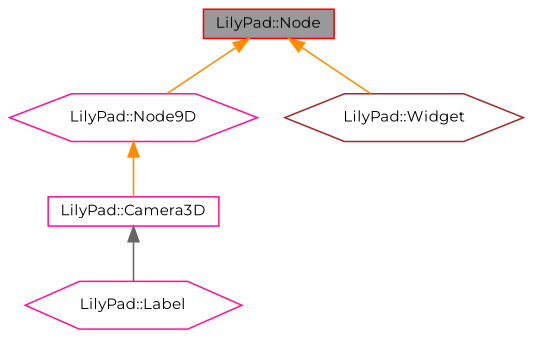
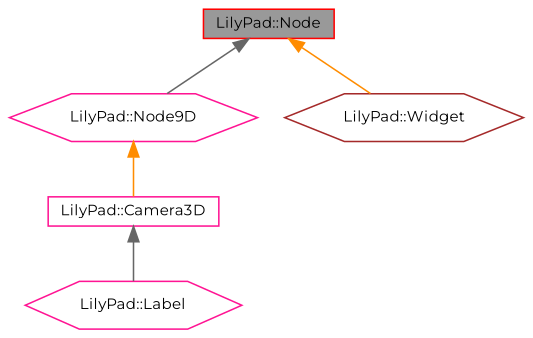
(201, 71) -> (201, 71)
